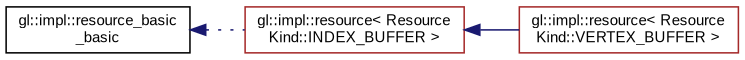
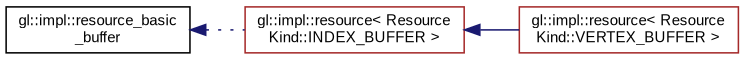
(98, 30) -> (98, 30)
